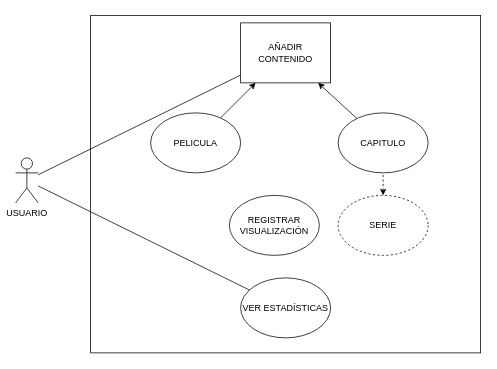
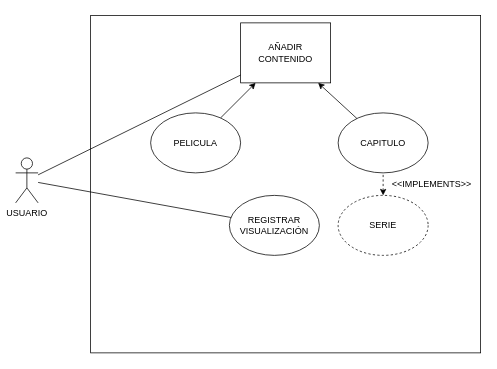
none -> (432, 184)
none -> (134, 200)
(143, 238) -> none
(285, 308) -> none
